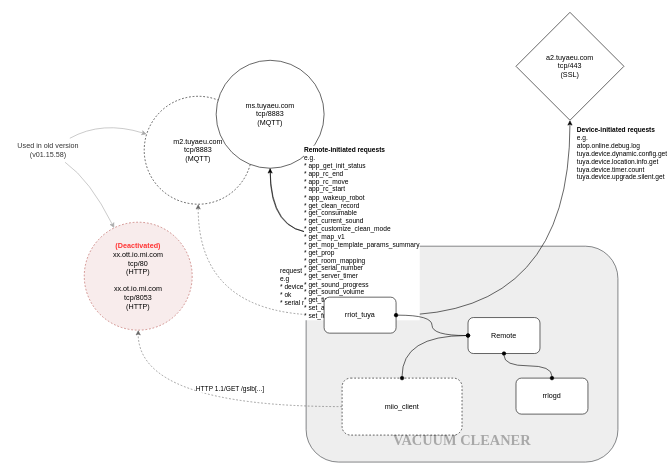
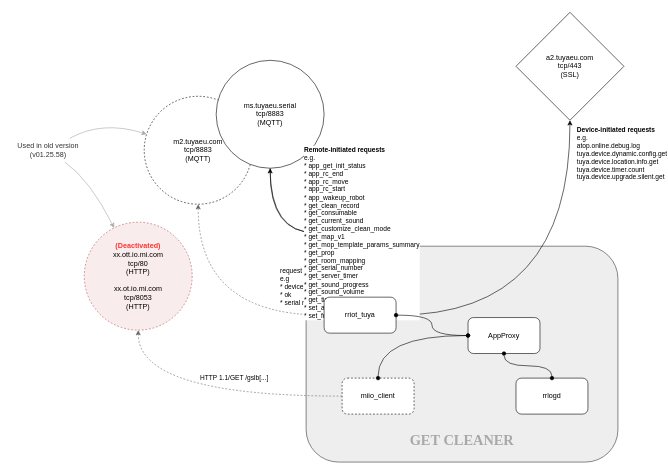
(270, 114) -> (270, 114)
(48, 150) -> (48, 150)
(504, 336) -> (504, 336)
(462, 354) -> (462, 354)
(402, 407) -> (378, 396)
